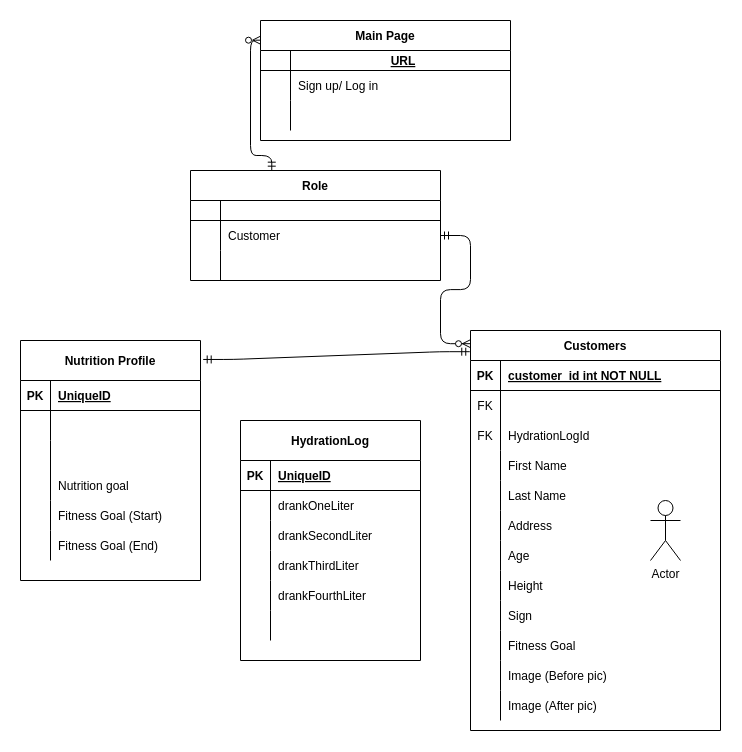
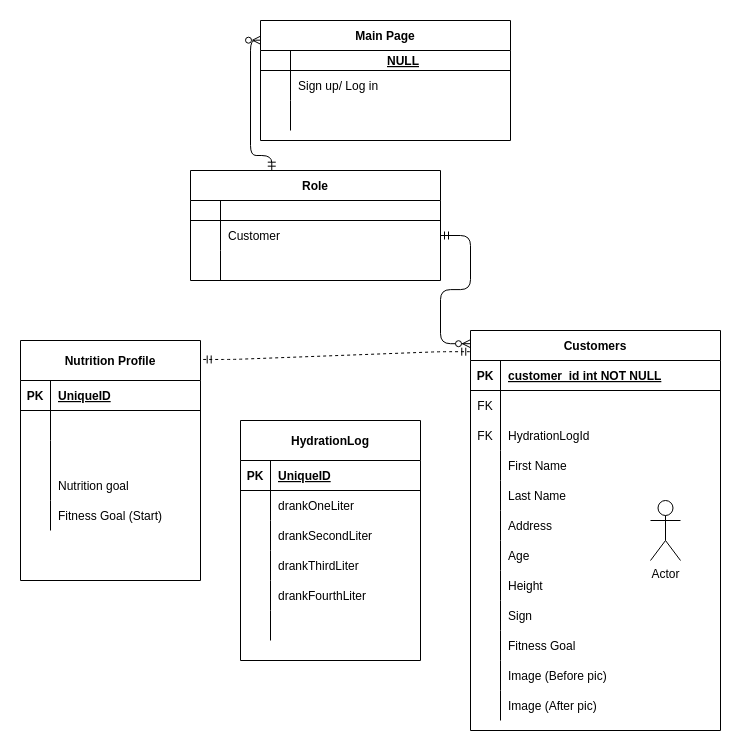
(403, 61) -> (403, 61)
(335, 356) -> (335, 356)
(126, 546) -> none
